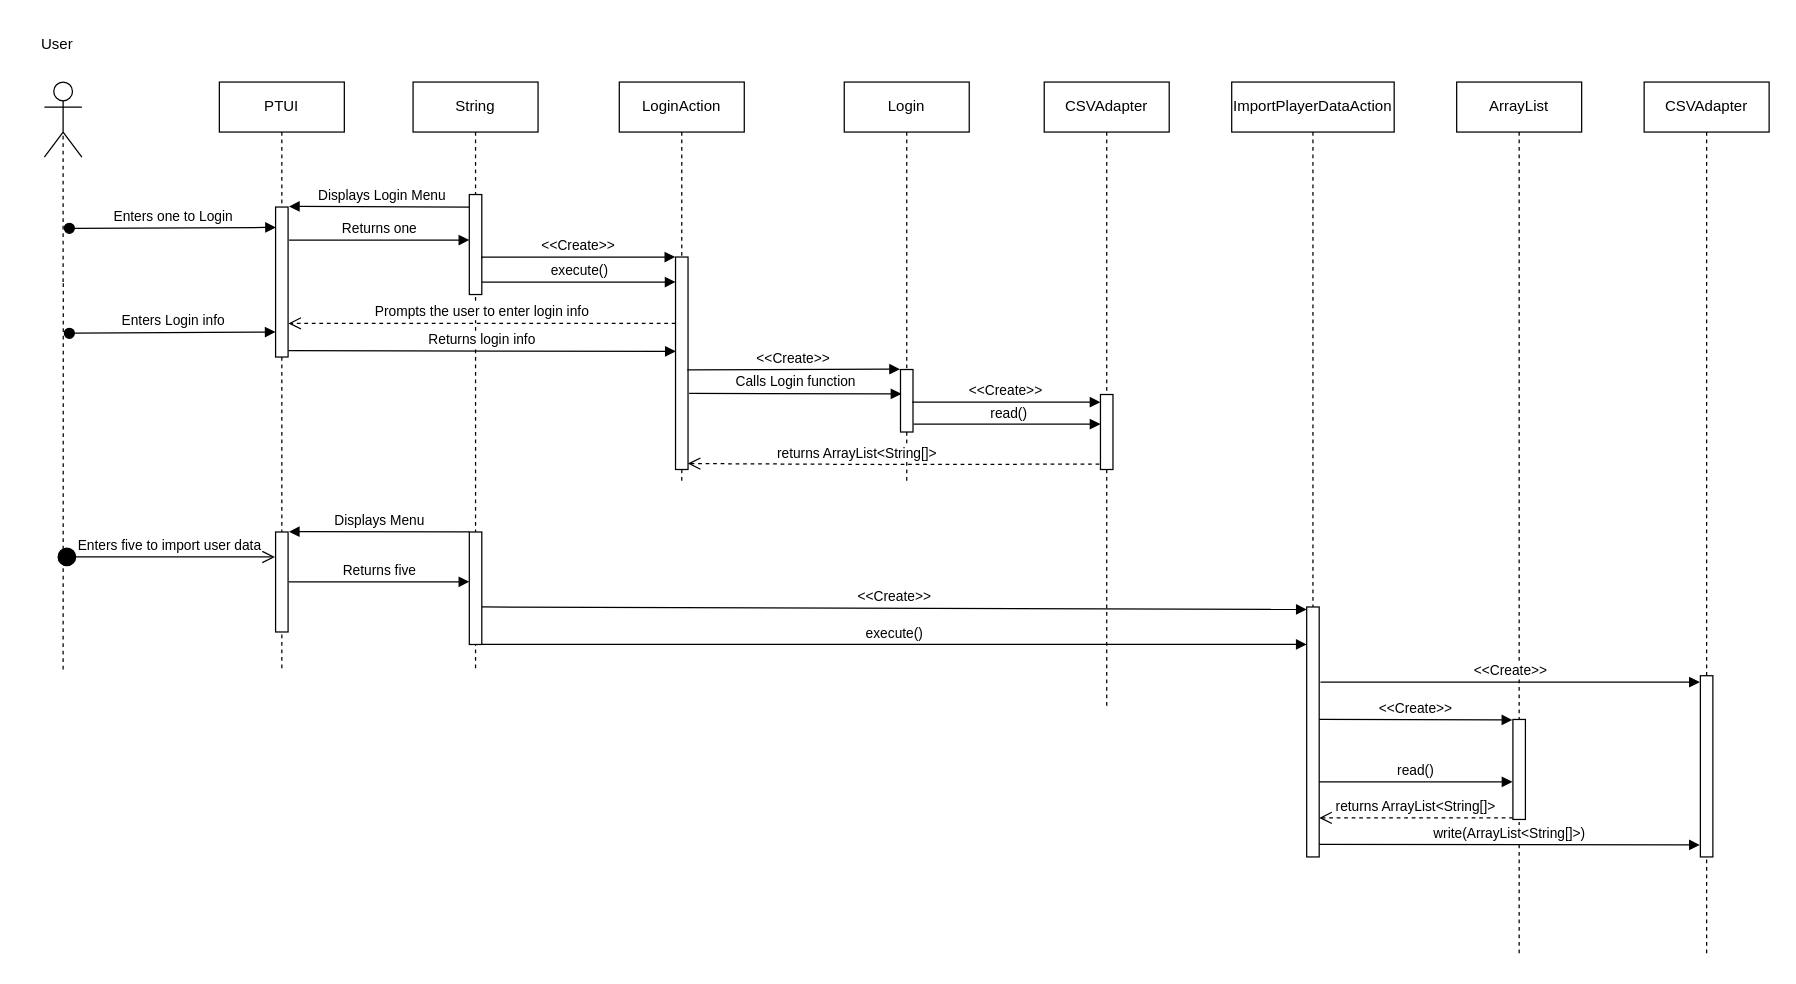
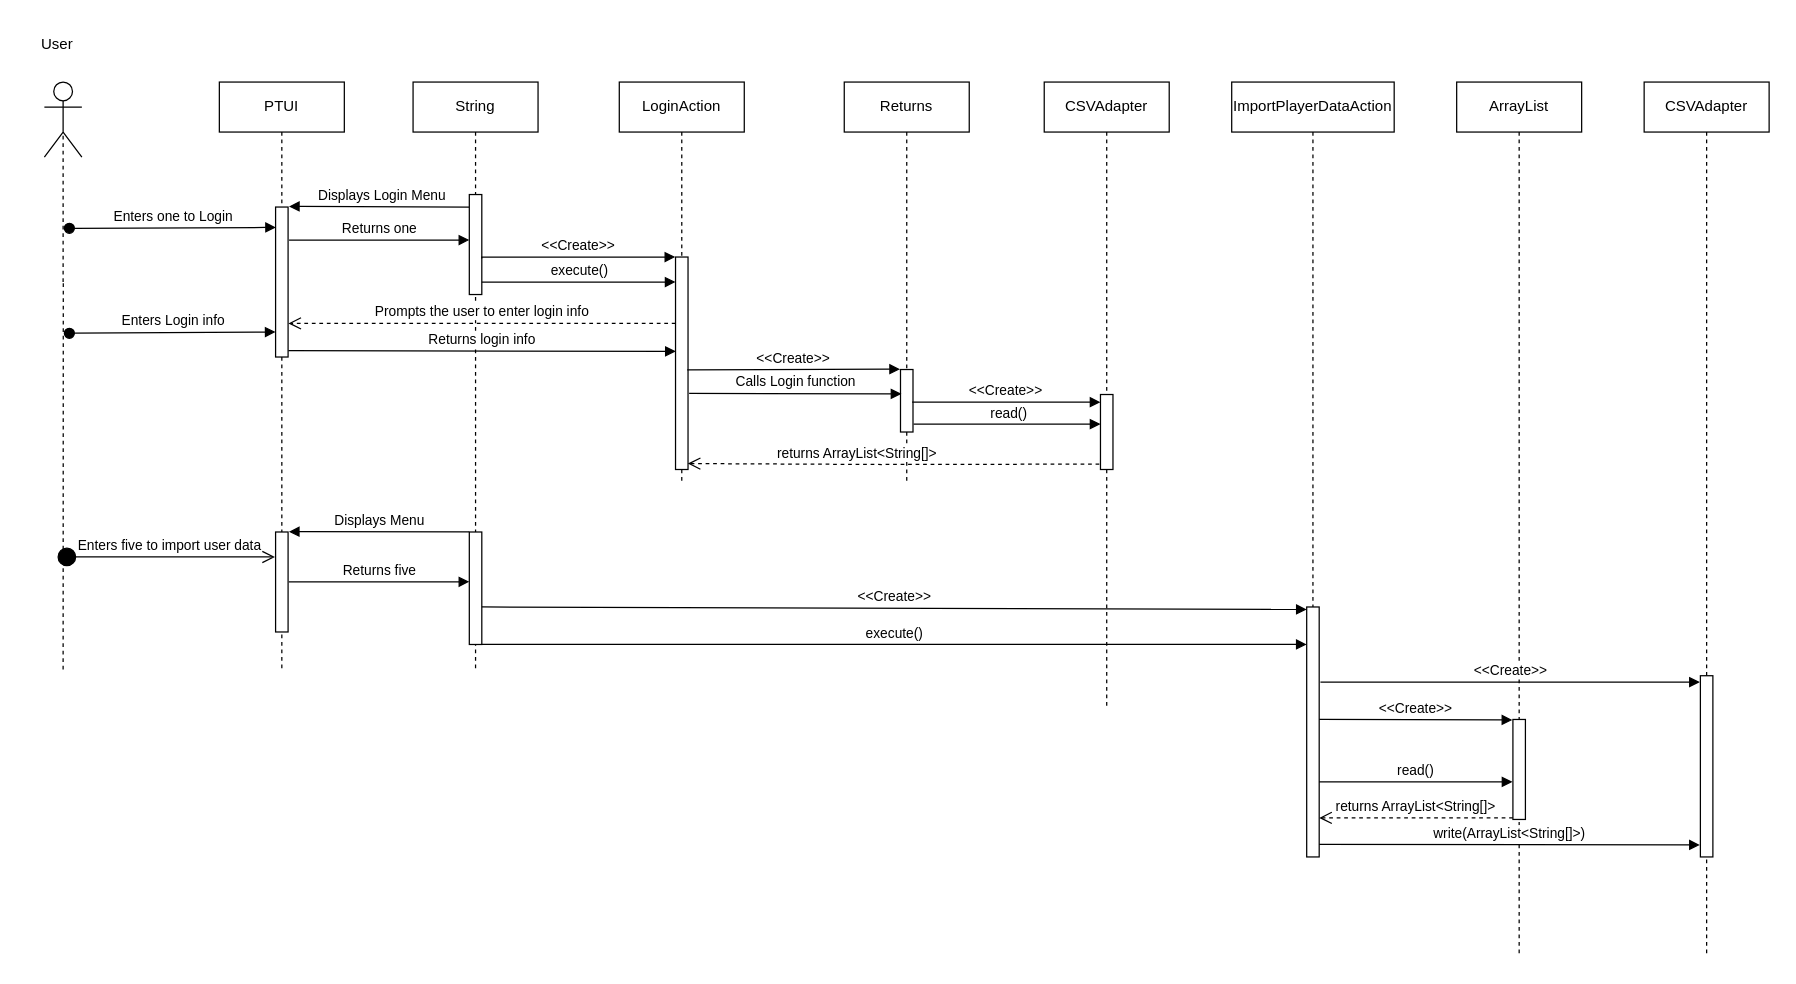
(907, 107) -> (907, 107)
